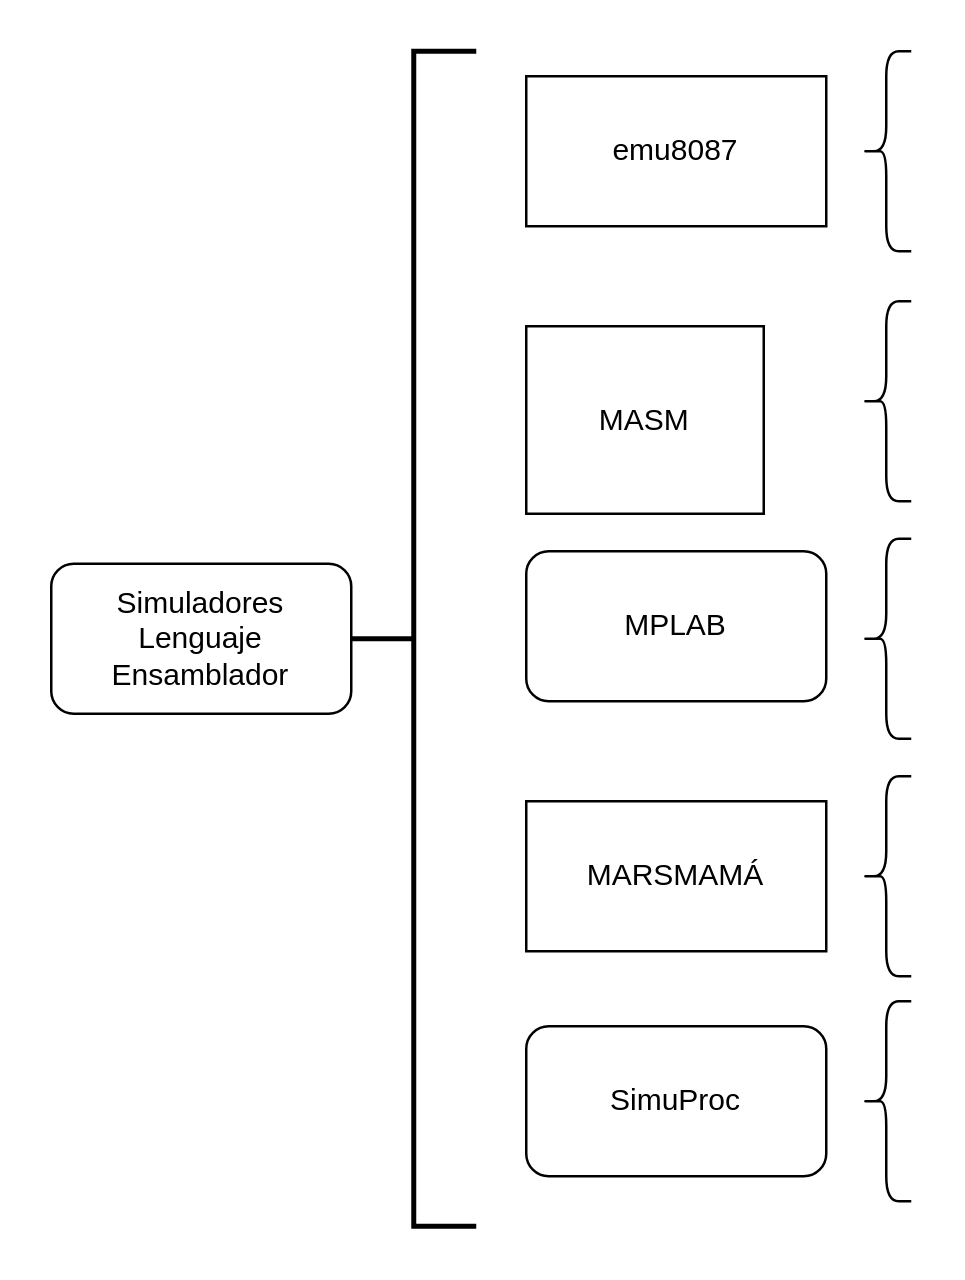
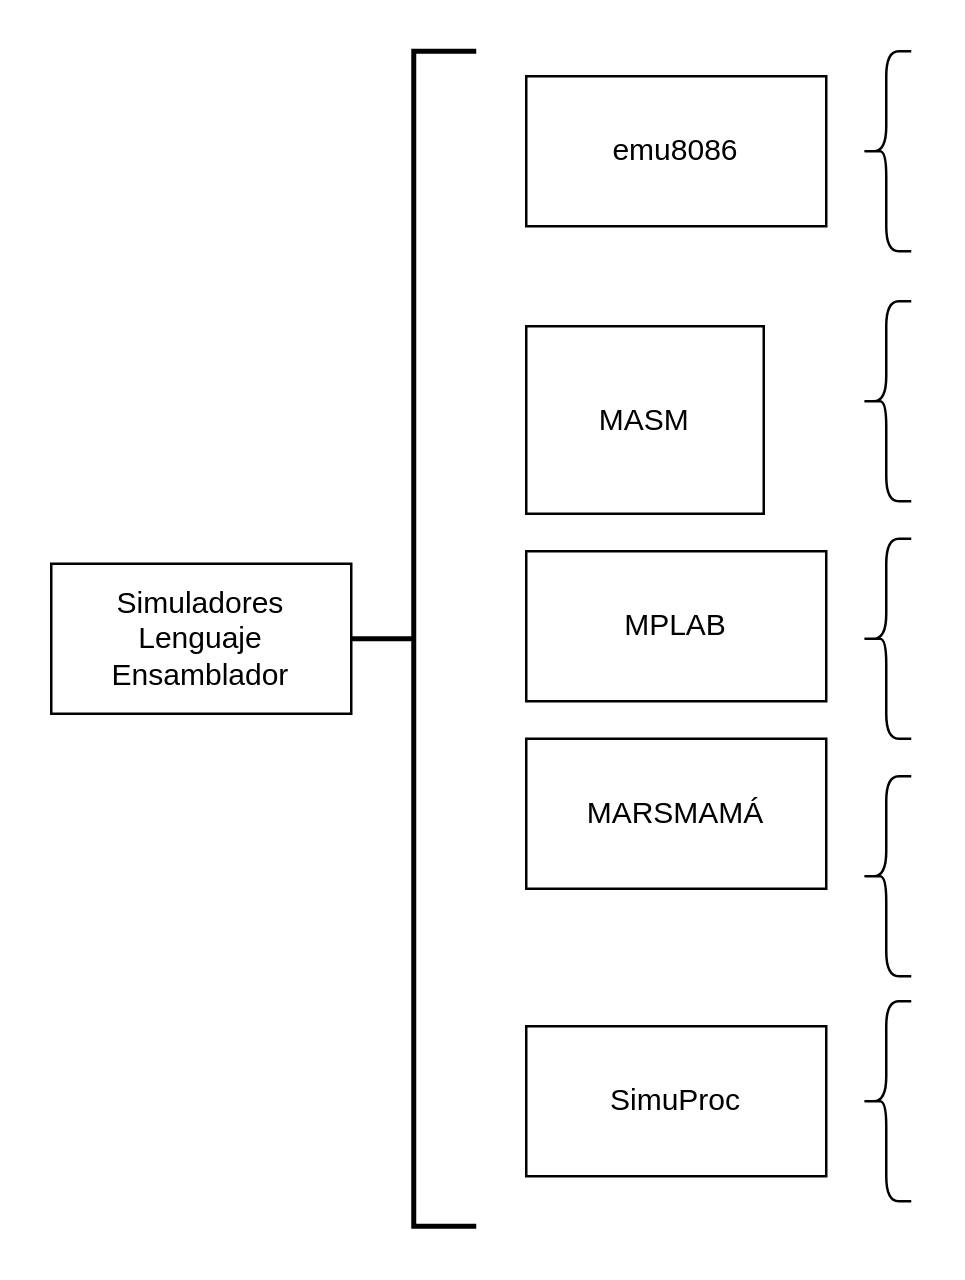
(676, 151) -> (676, 151)
(676, 626) -> (676, 626)
(201, 639) -> (201, 639)
(676, 876) -> (676, 814)
(676, 1101) -> (676, 1101)
